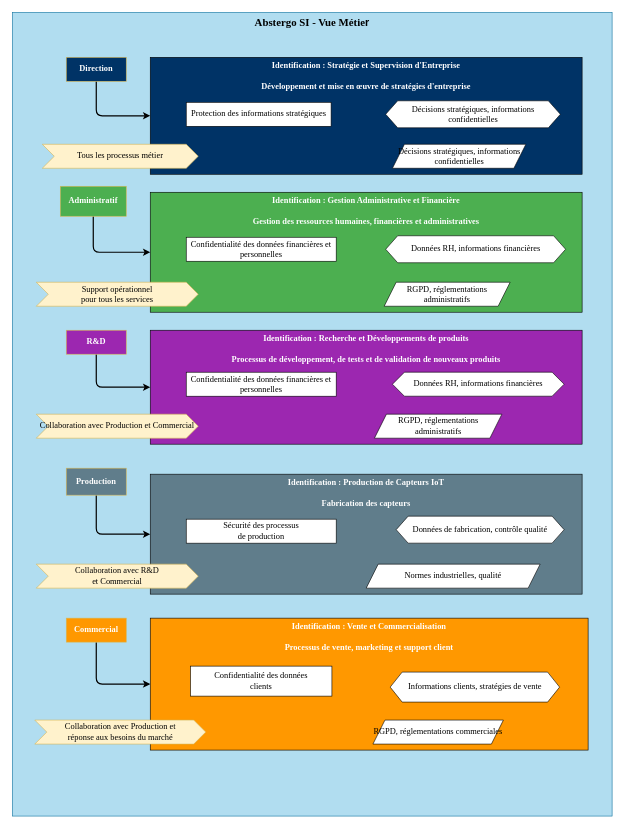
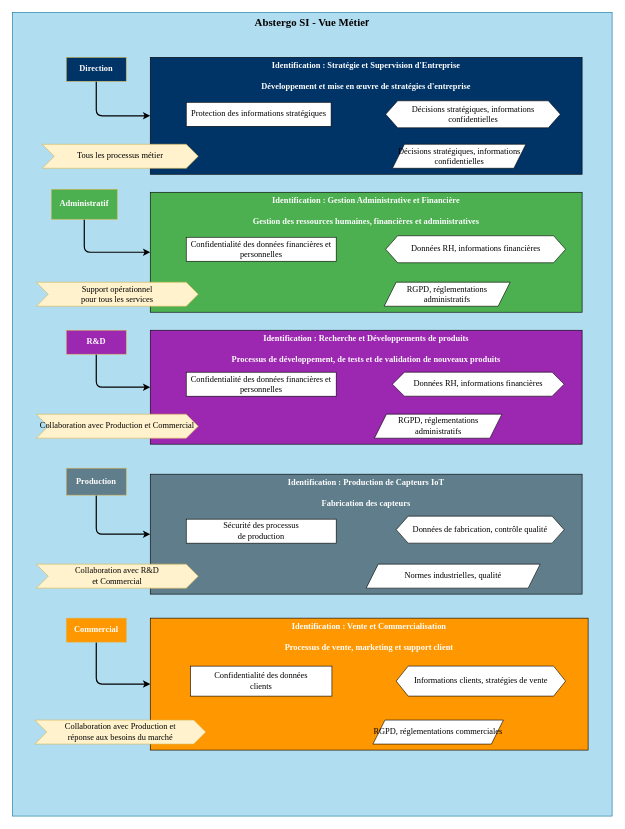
(93, 201) -> (84, 204)
(475, 687) -> (481, 681)
